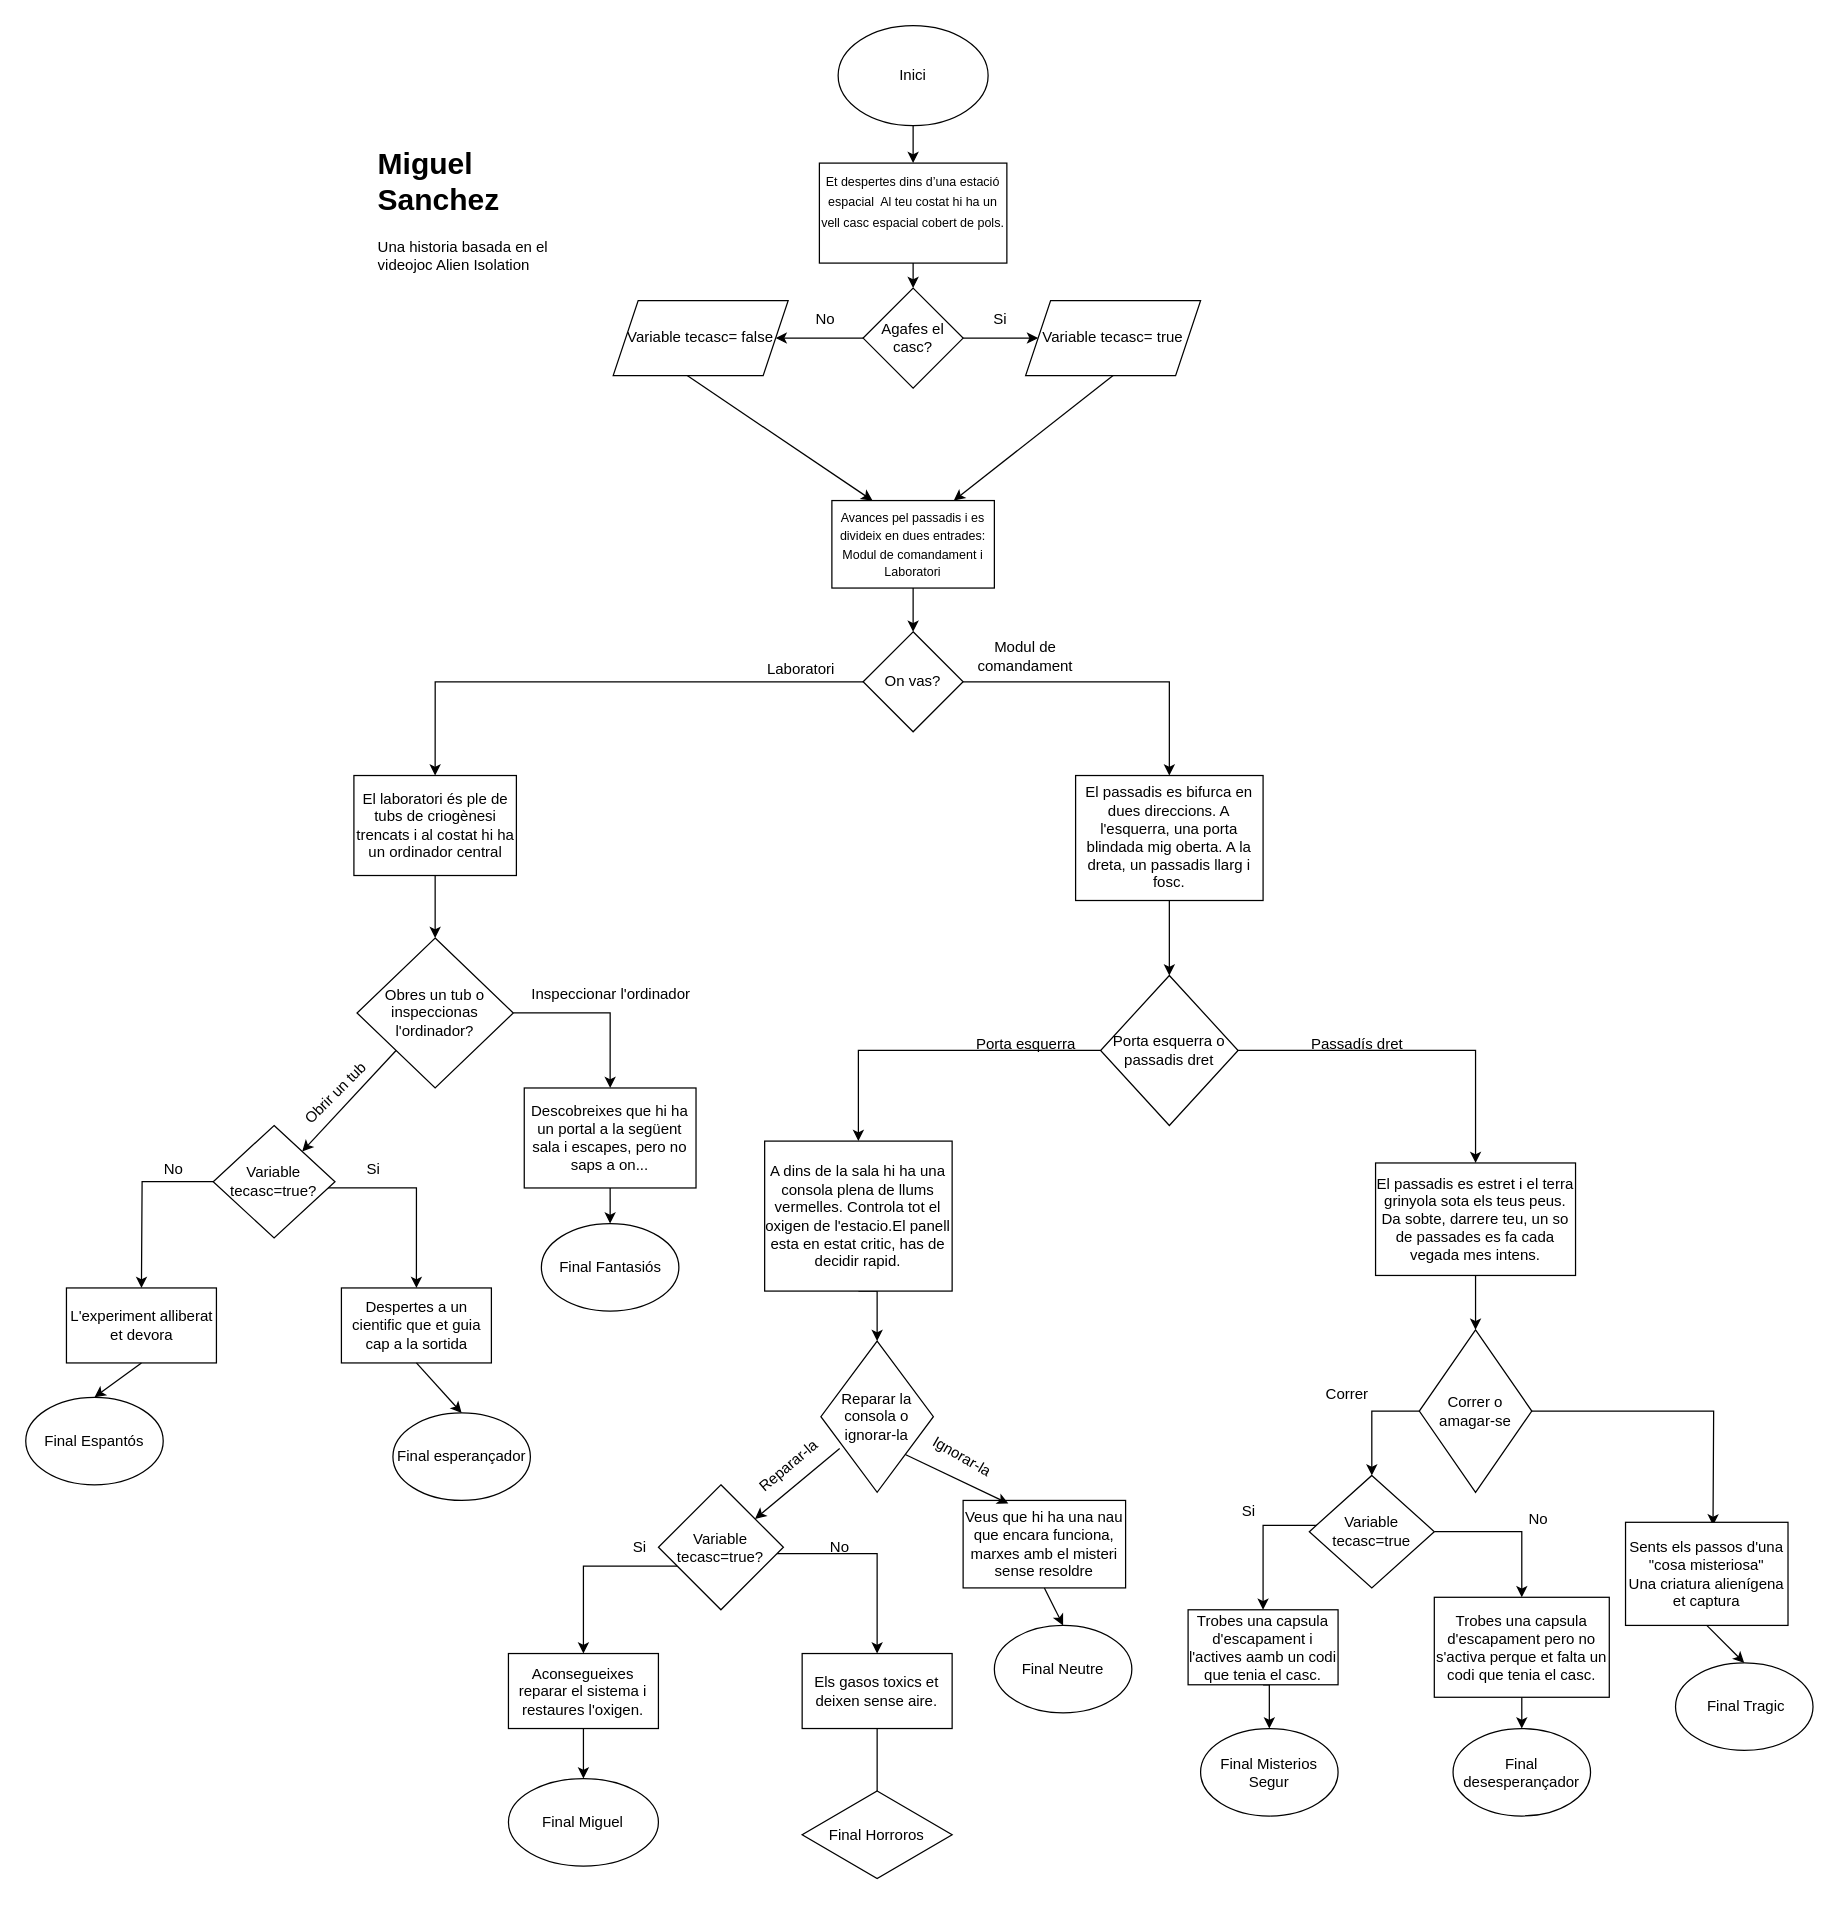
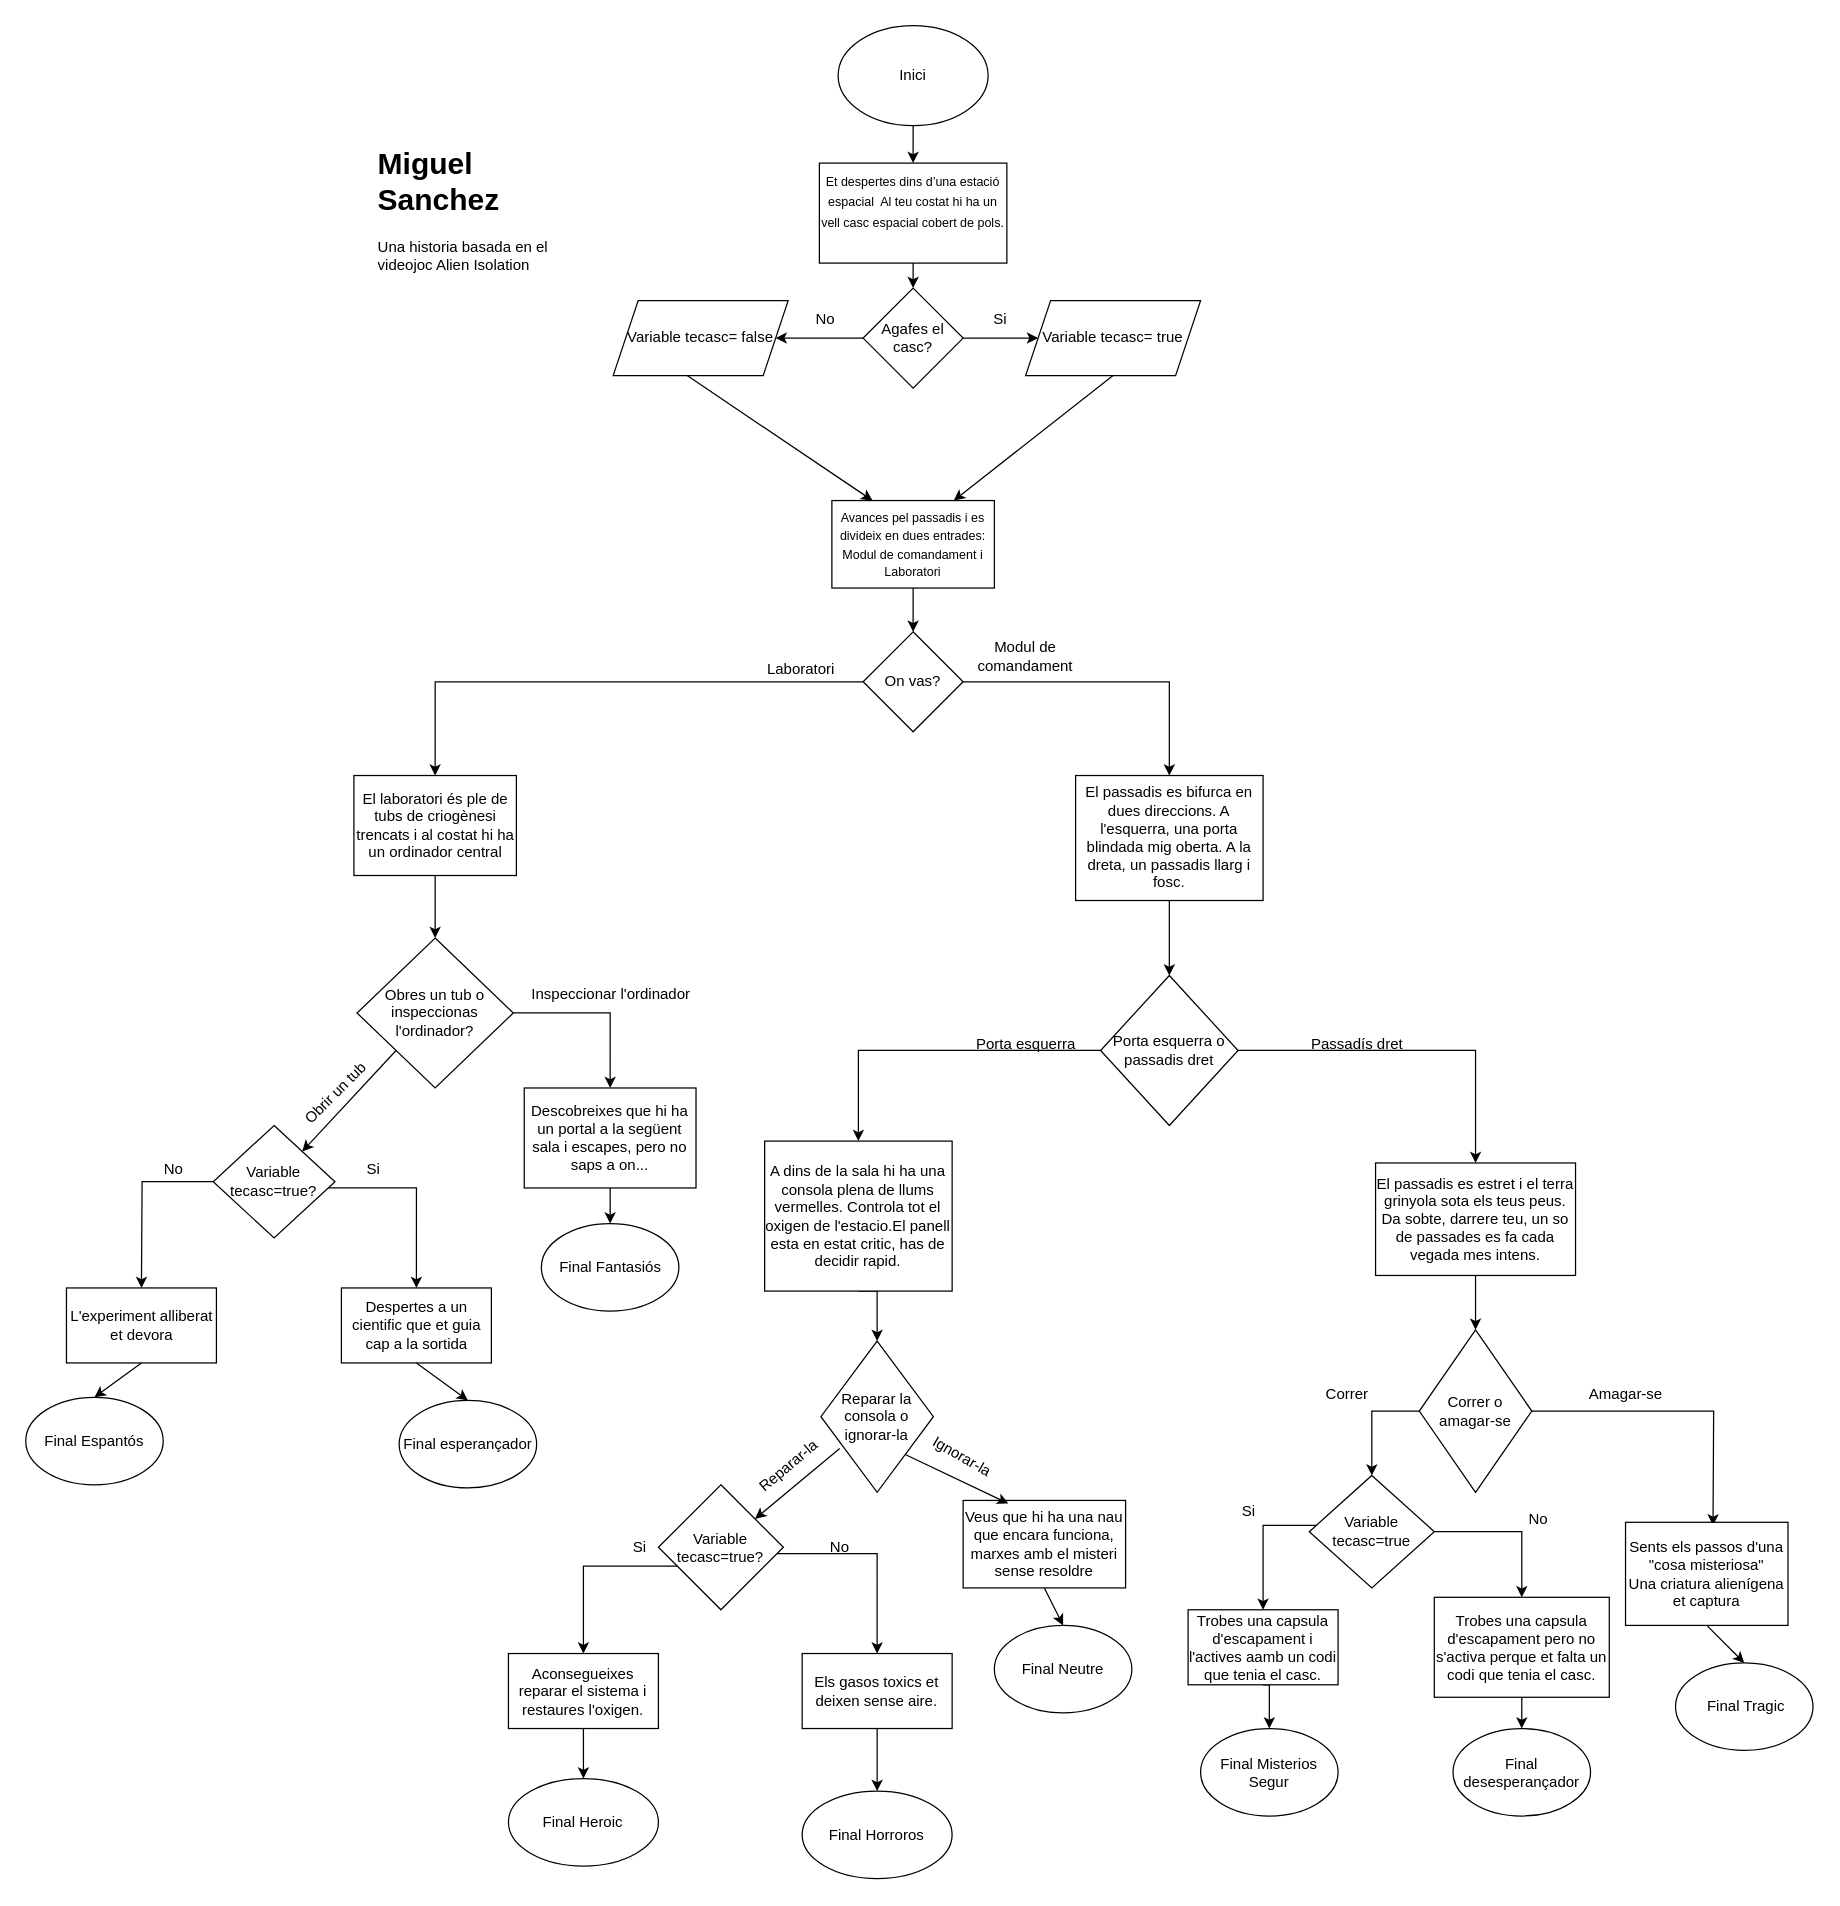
none -> (1626, 1394)
(462, 1457) -> (468, 1444)
(877, 1785) -> (877, 1781)
(583, 1823) -> (583, 1823)
(877, 1835) -> (877, 1835)
